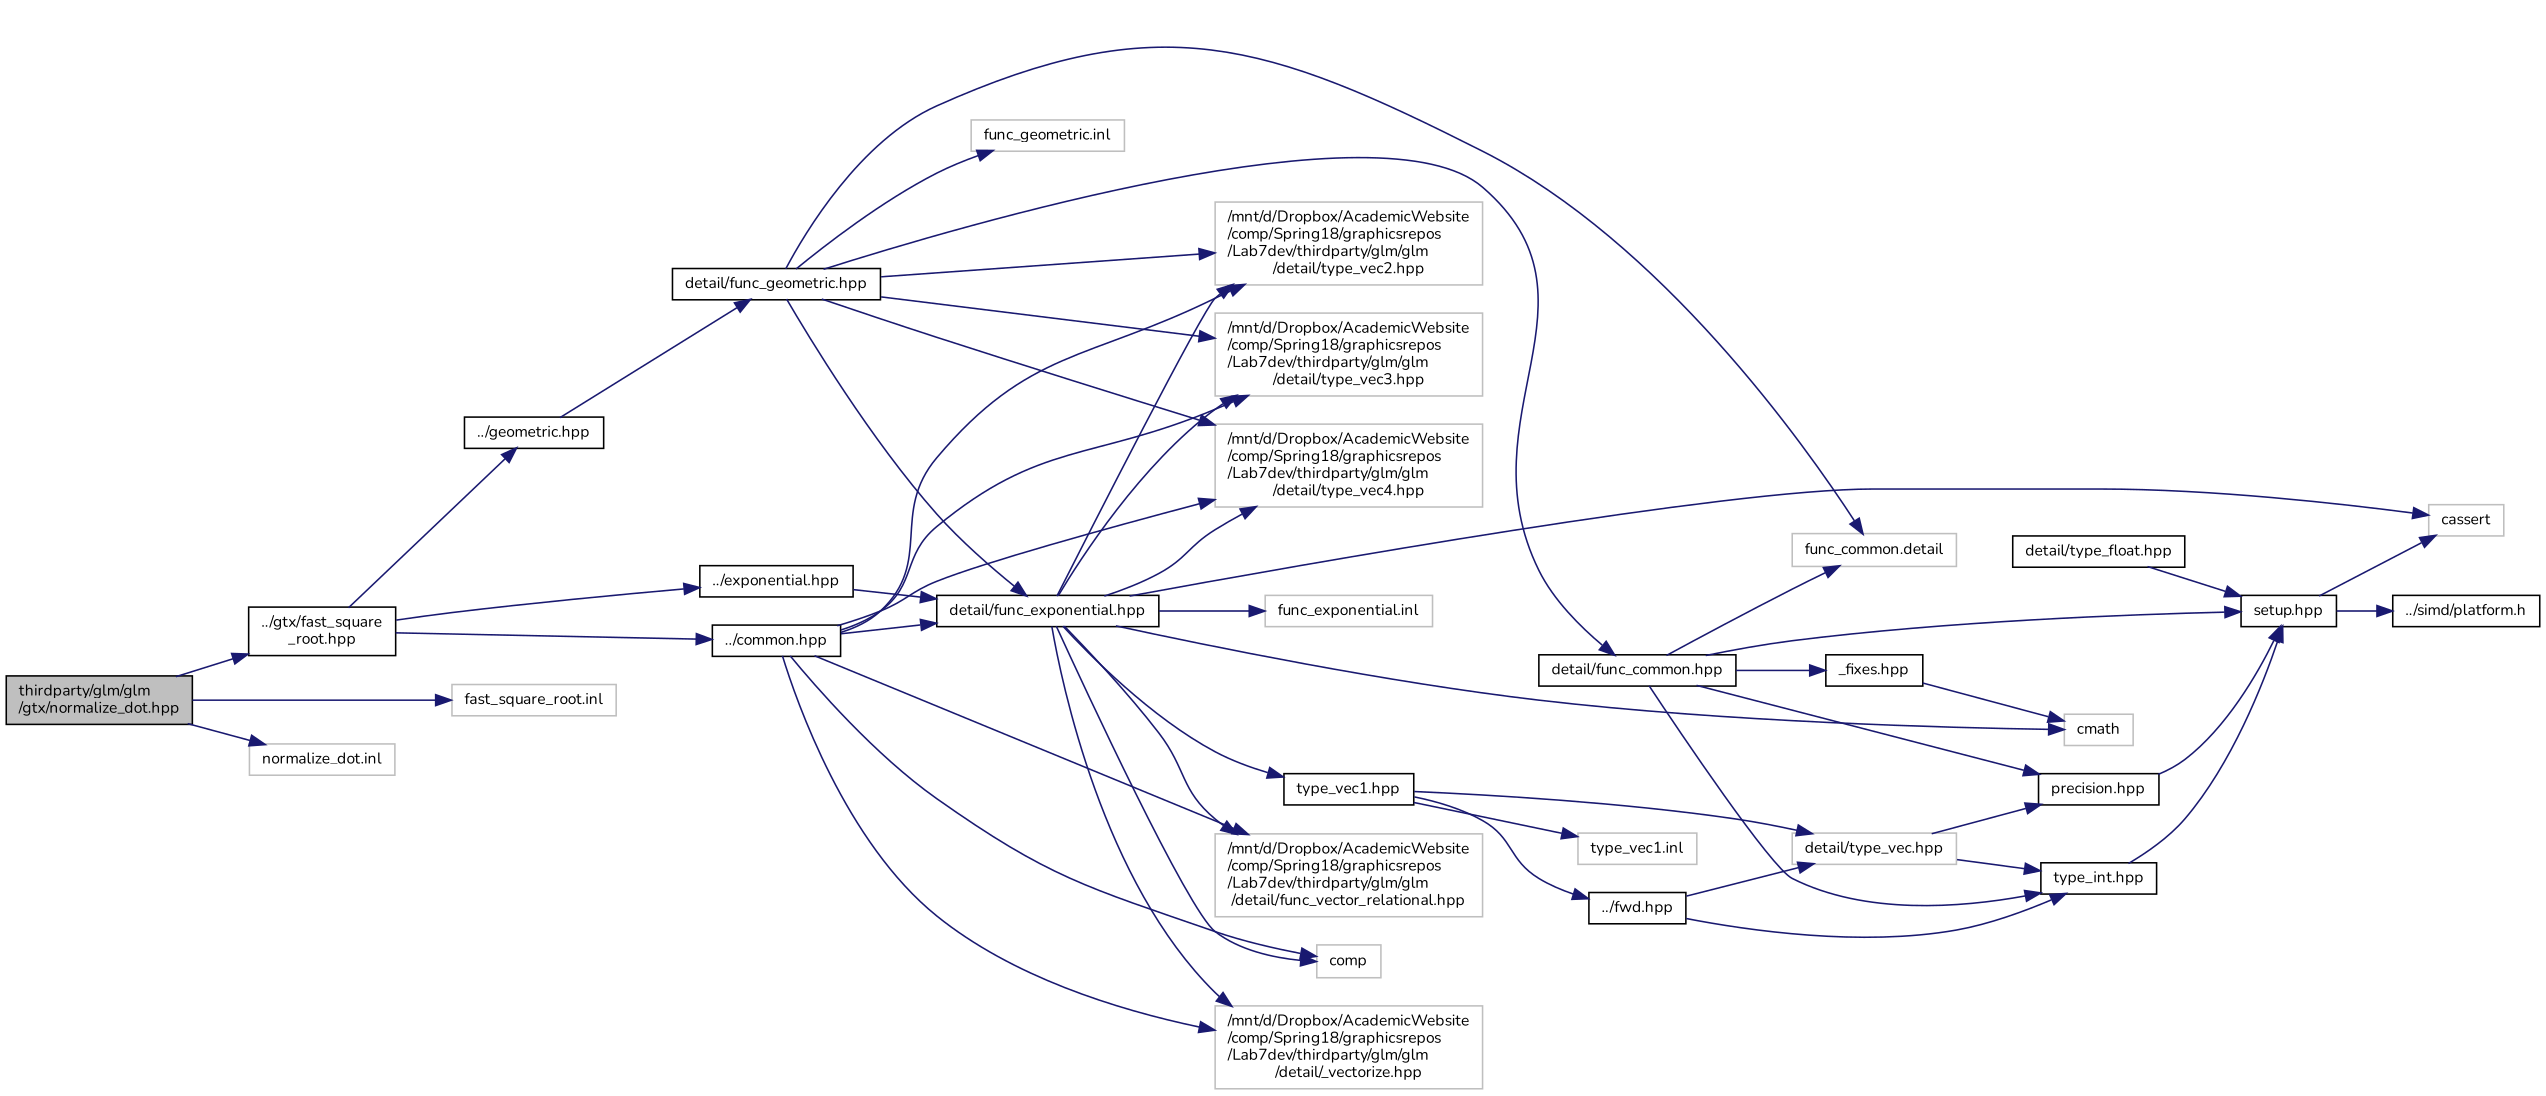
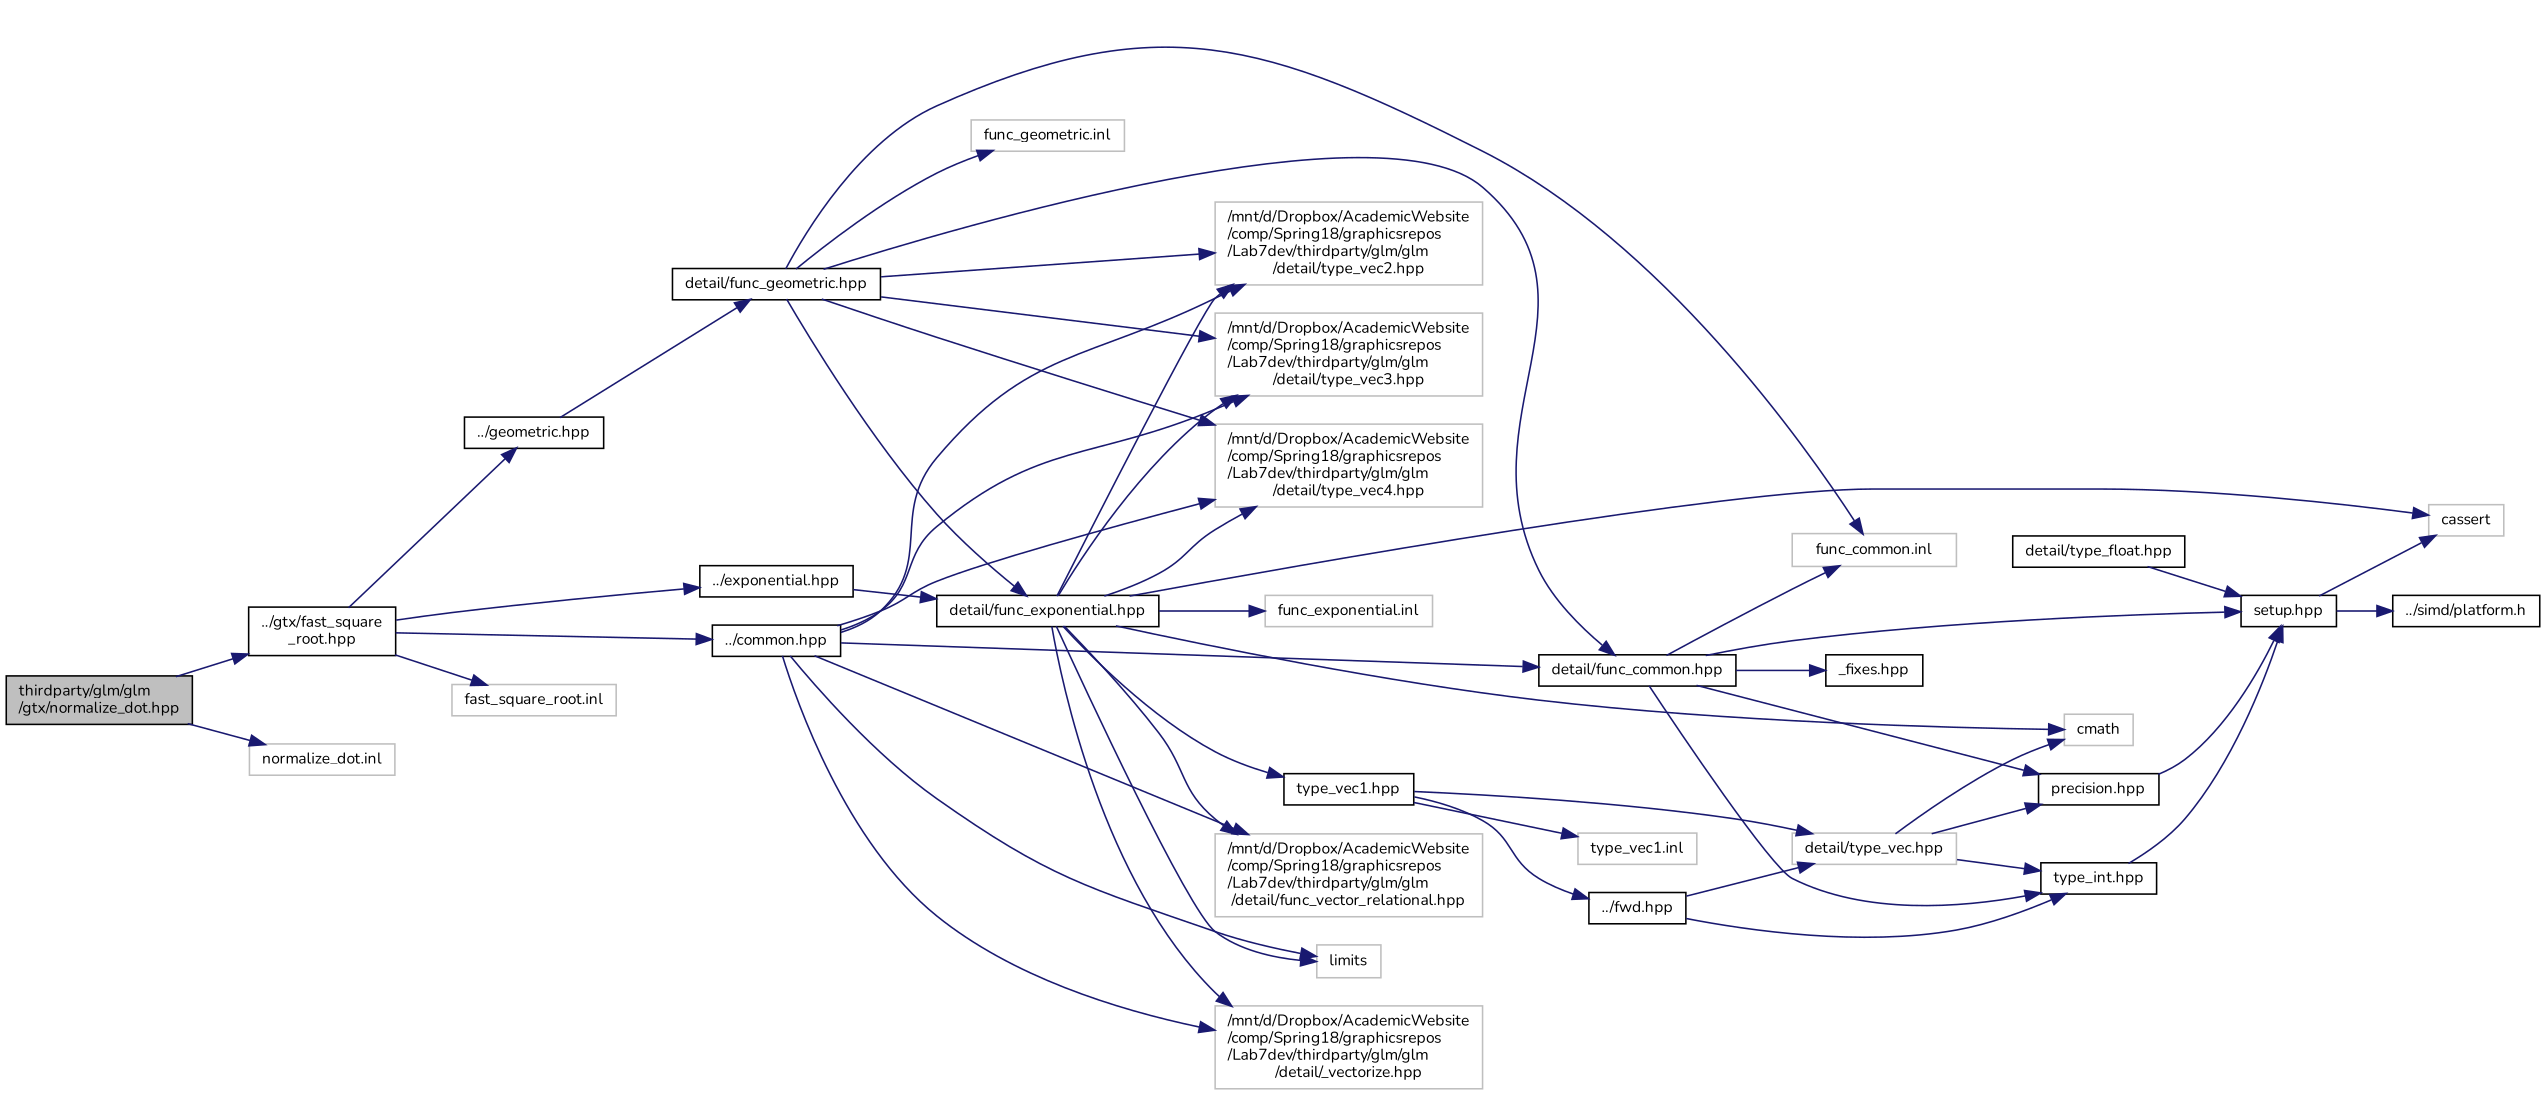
(1874, 550) -> (1874, 550)
(881, 629) -> (1182, 655)
(314, 700) -> (433, 667)
(1986, 700) -> (1969, 784)
(1349, 961) -> (1349, 961)
